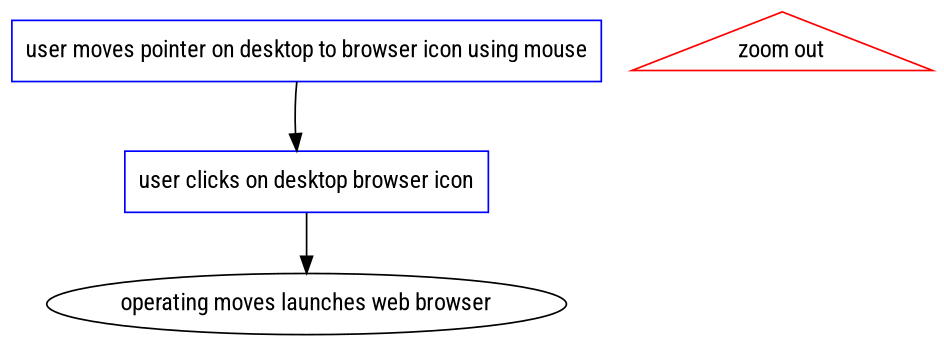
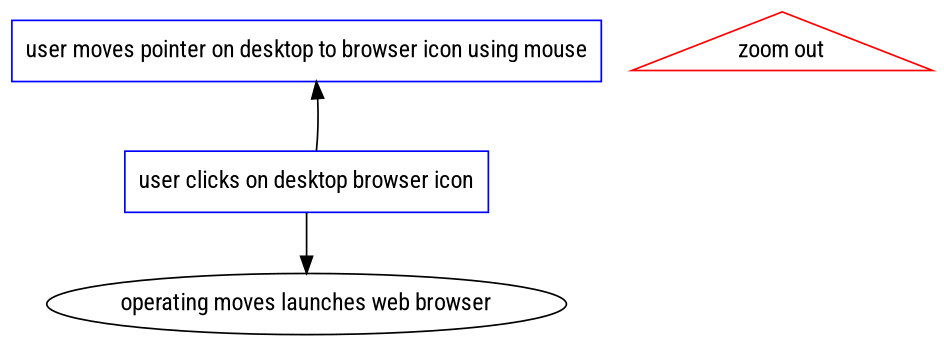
(295, 108) -> (318, 125)
